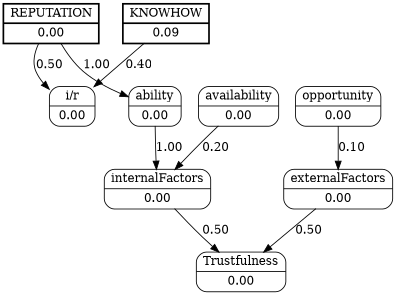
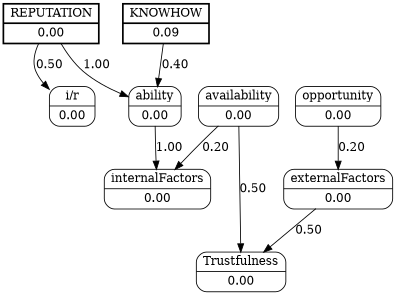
(123, 62) -> (161, 61)
(352, 148) -> (352, 148)
(193, 228) -> (240, 185)
